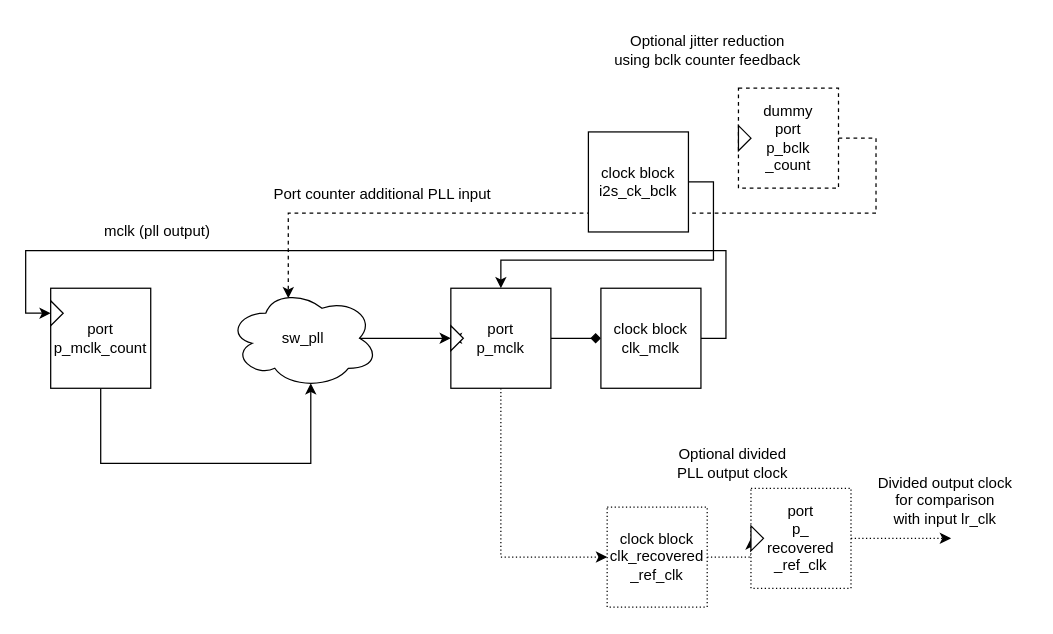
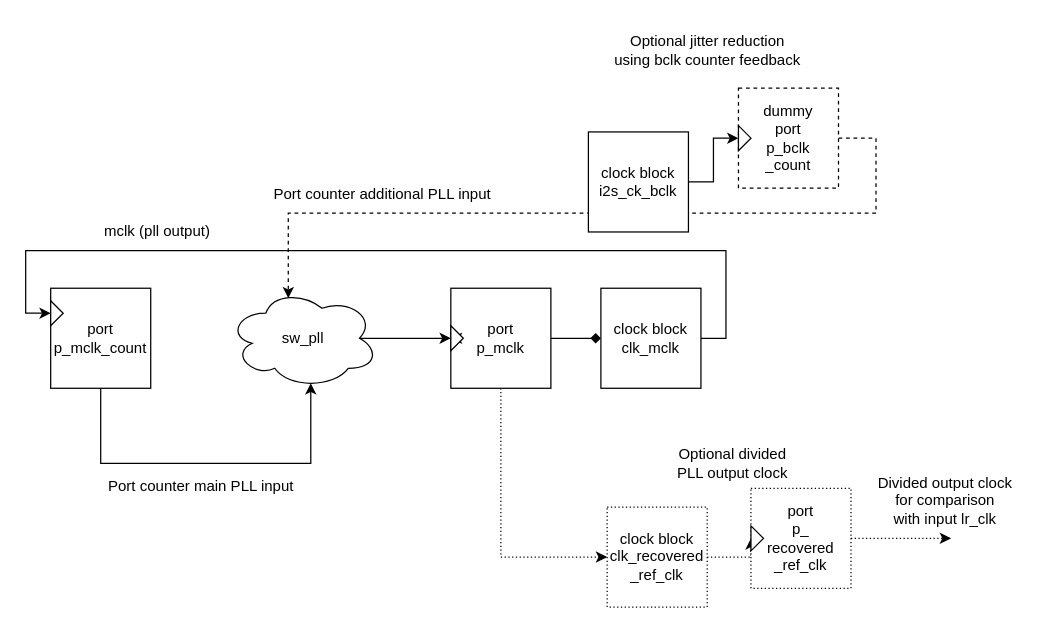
(637, 260) -> (713, 152)
none -> (201, 487)
